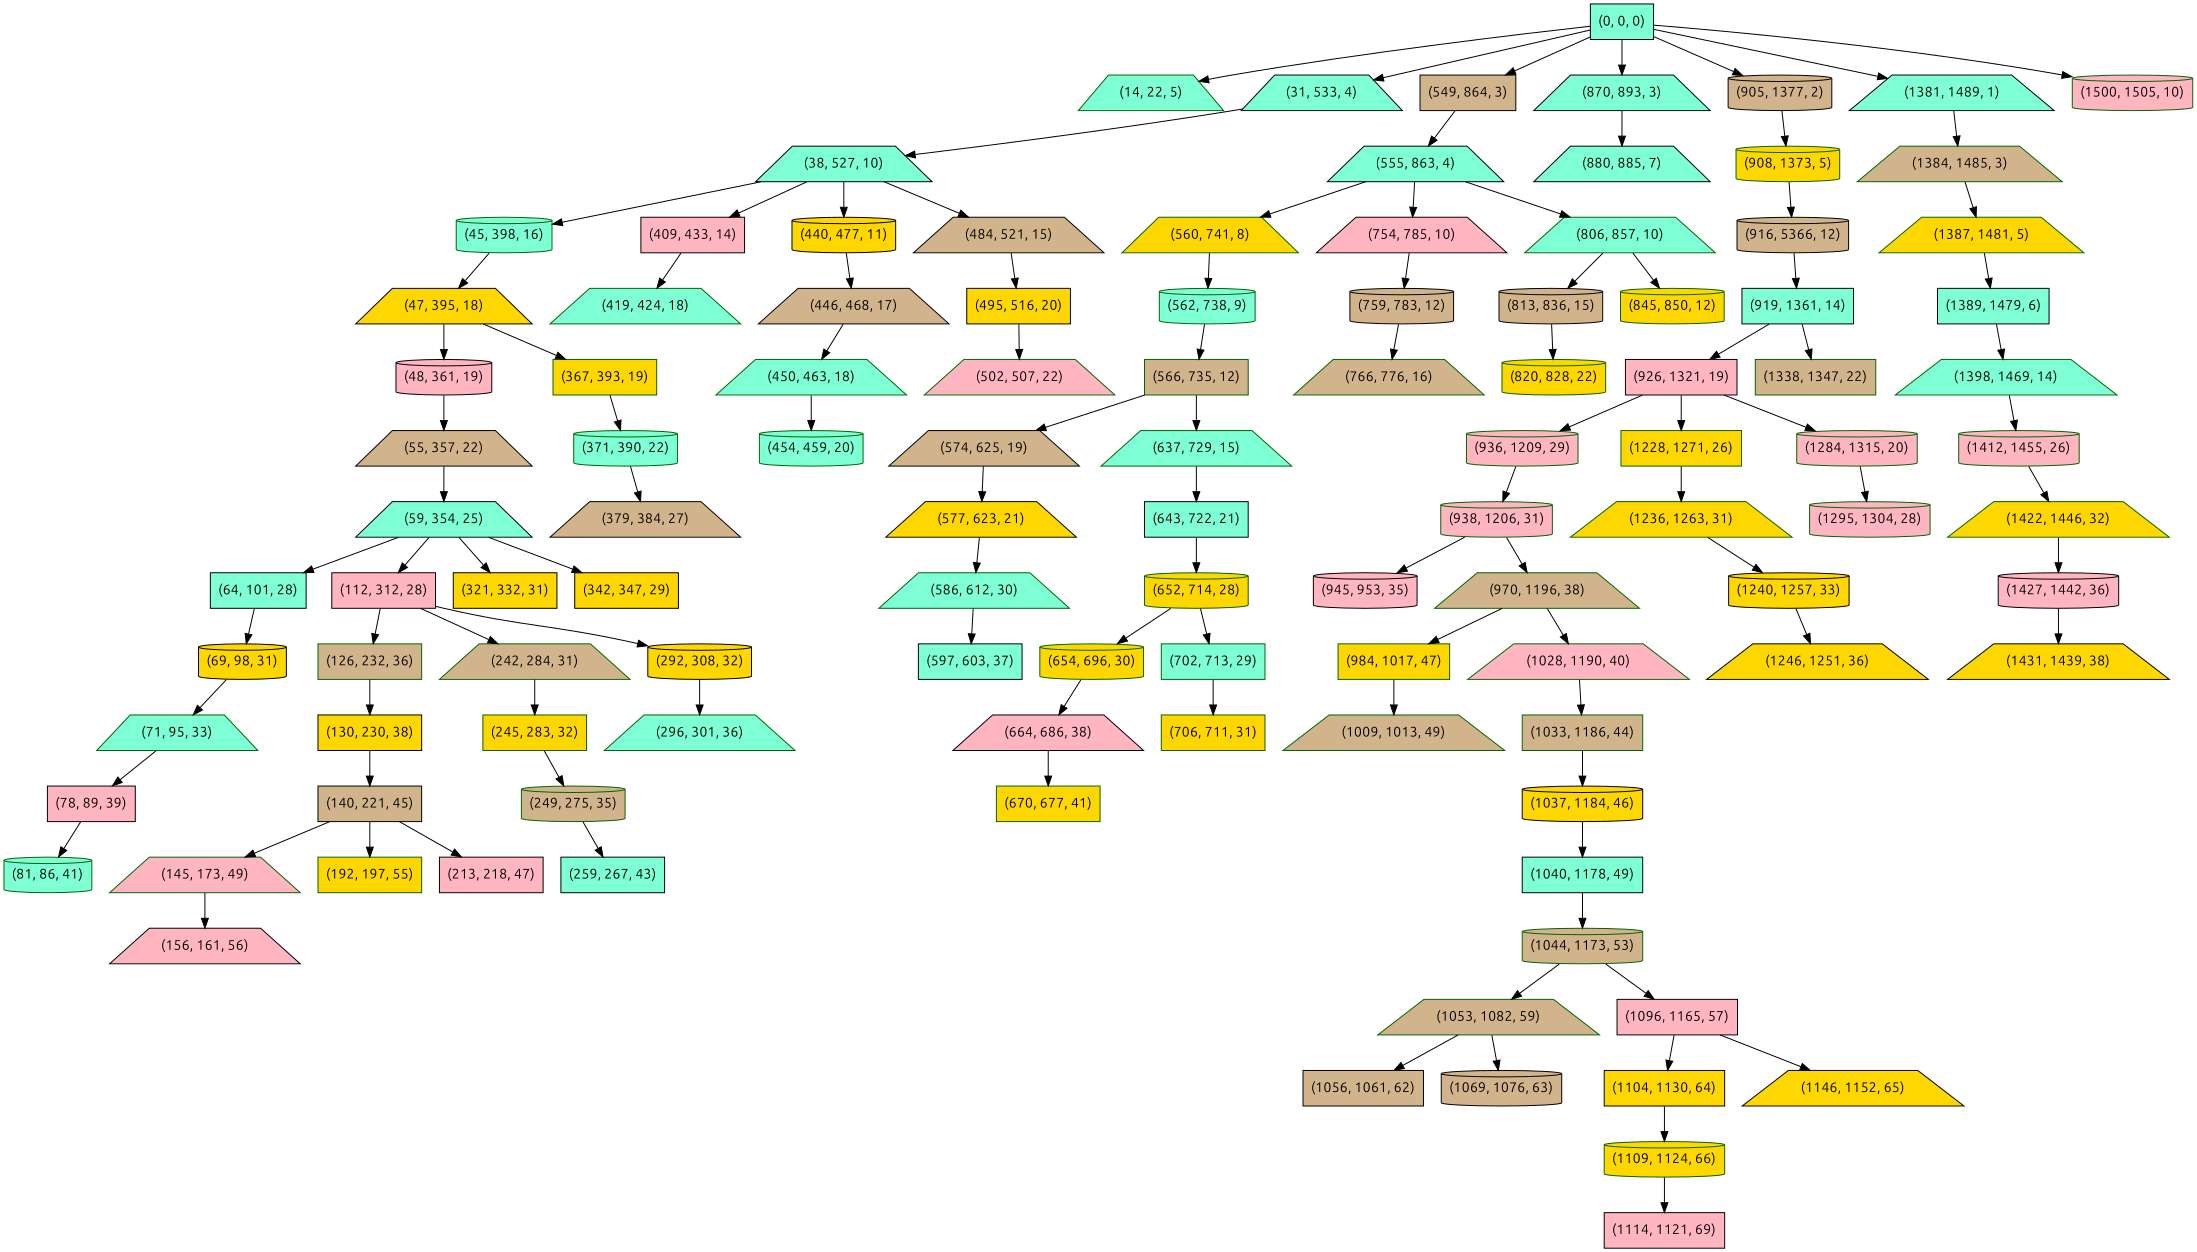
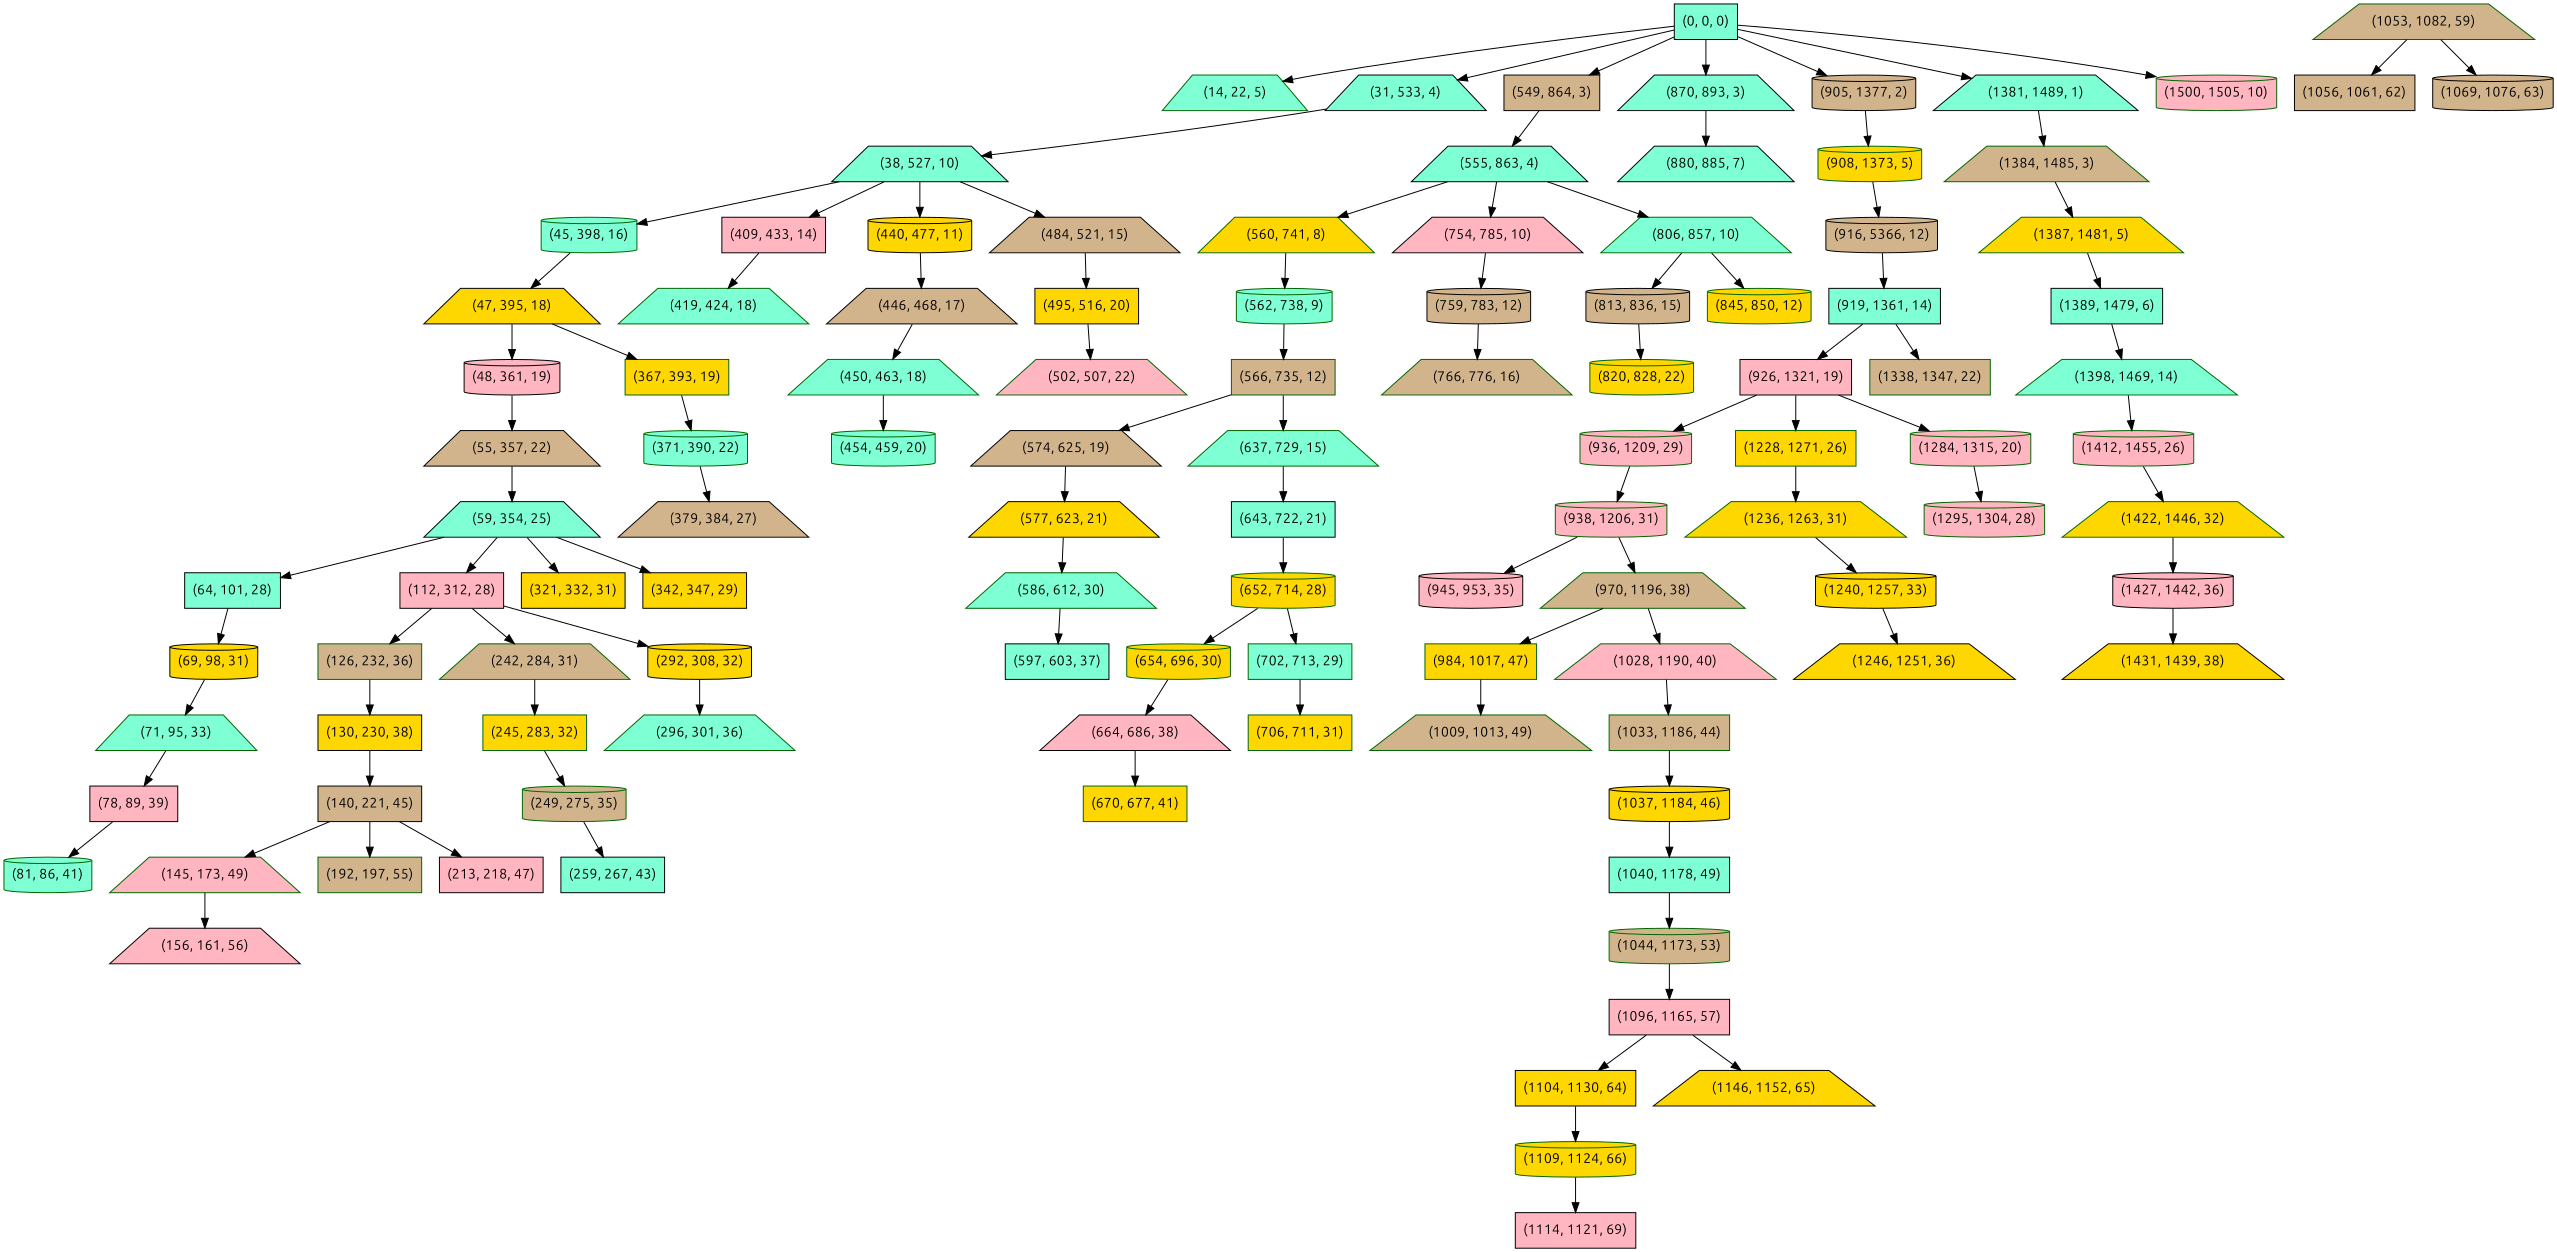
(370, 875) -> (370, 875)
(1540, 979) -> none
